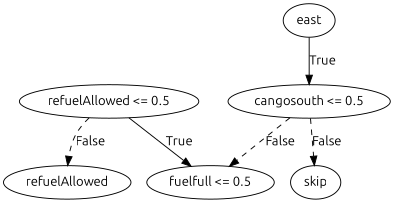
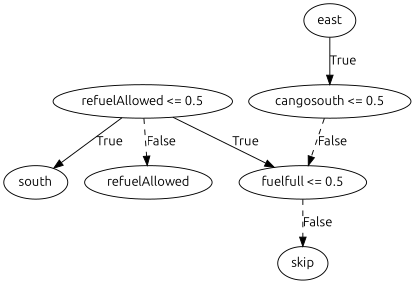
(312, 137) -> (303, 218)
none -> (36, 182)
